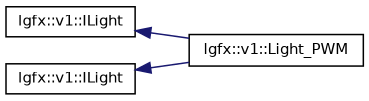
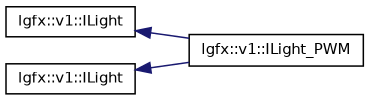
(276, 50) -> (276, 50)
